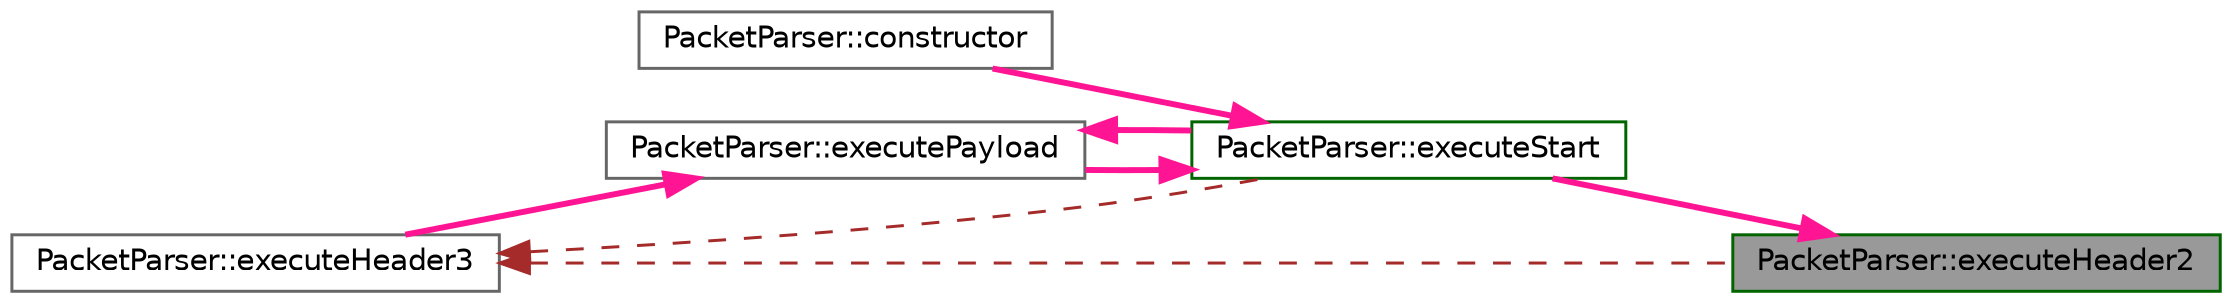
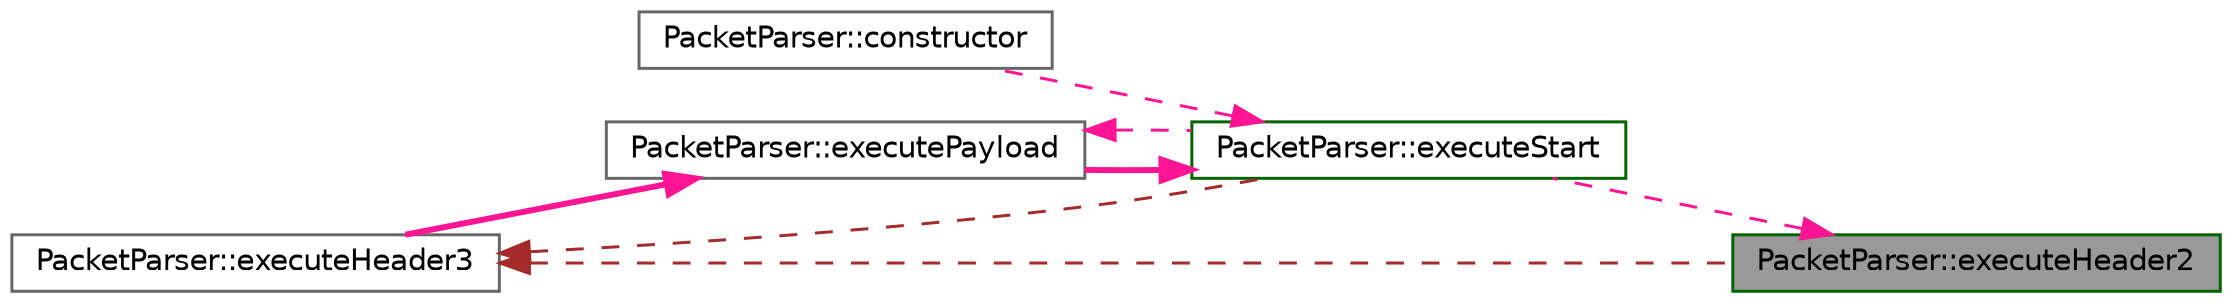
(1112, 92) -> (1112, 92)
(1153, 130) -> (1153, 130)
(1677, 203) -> (1677, 203)
